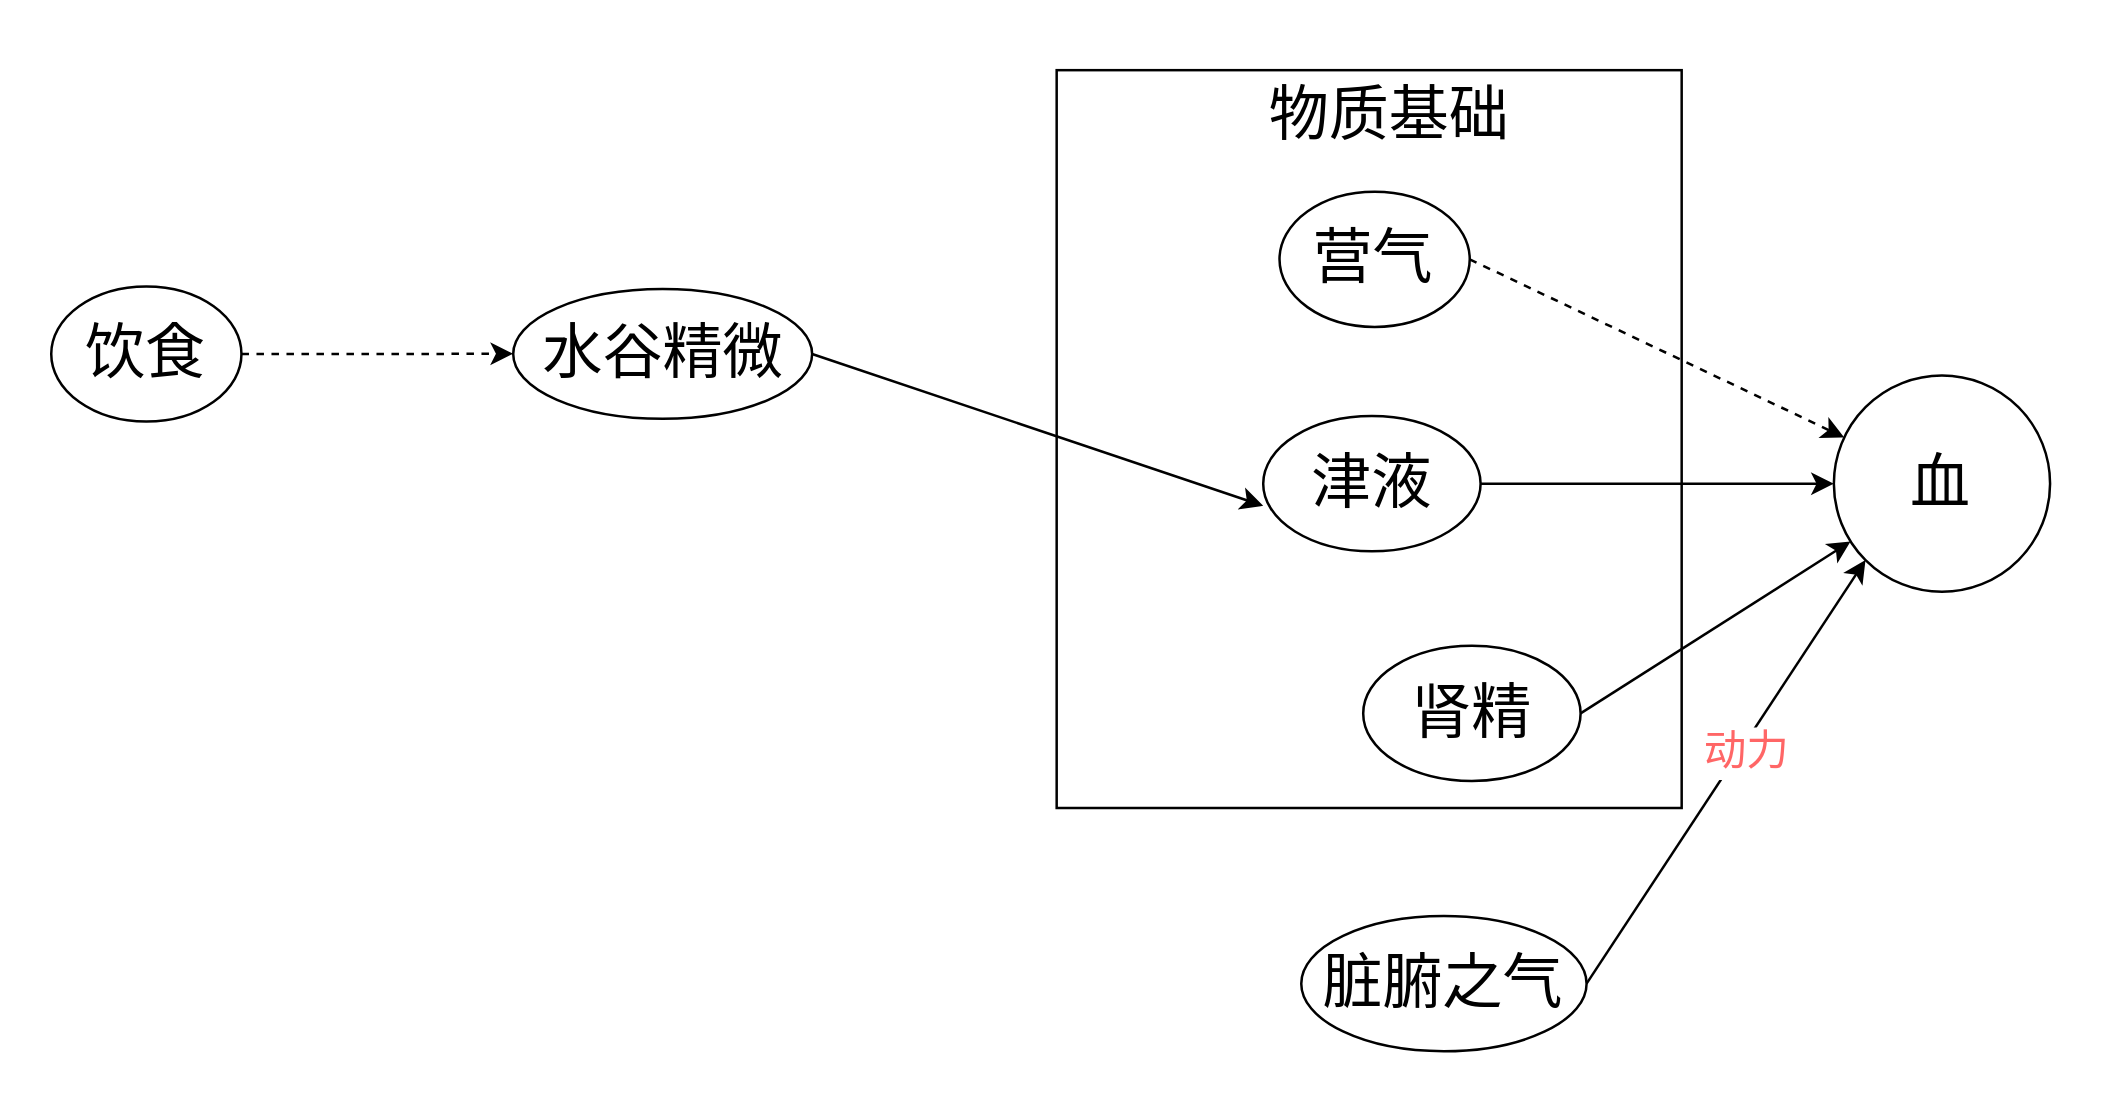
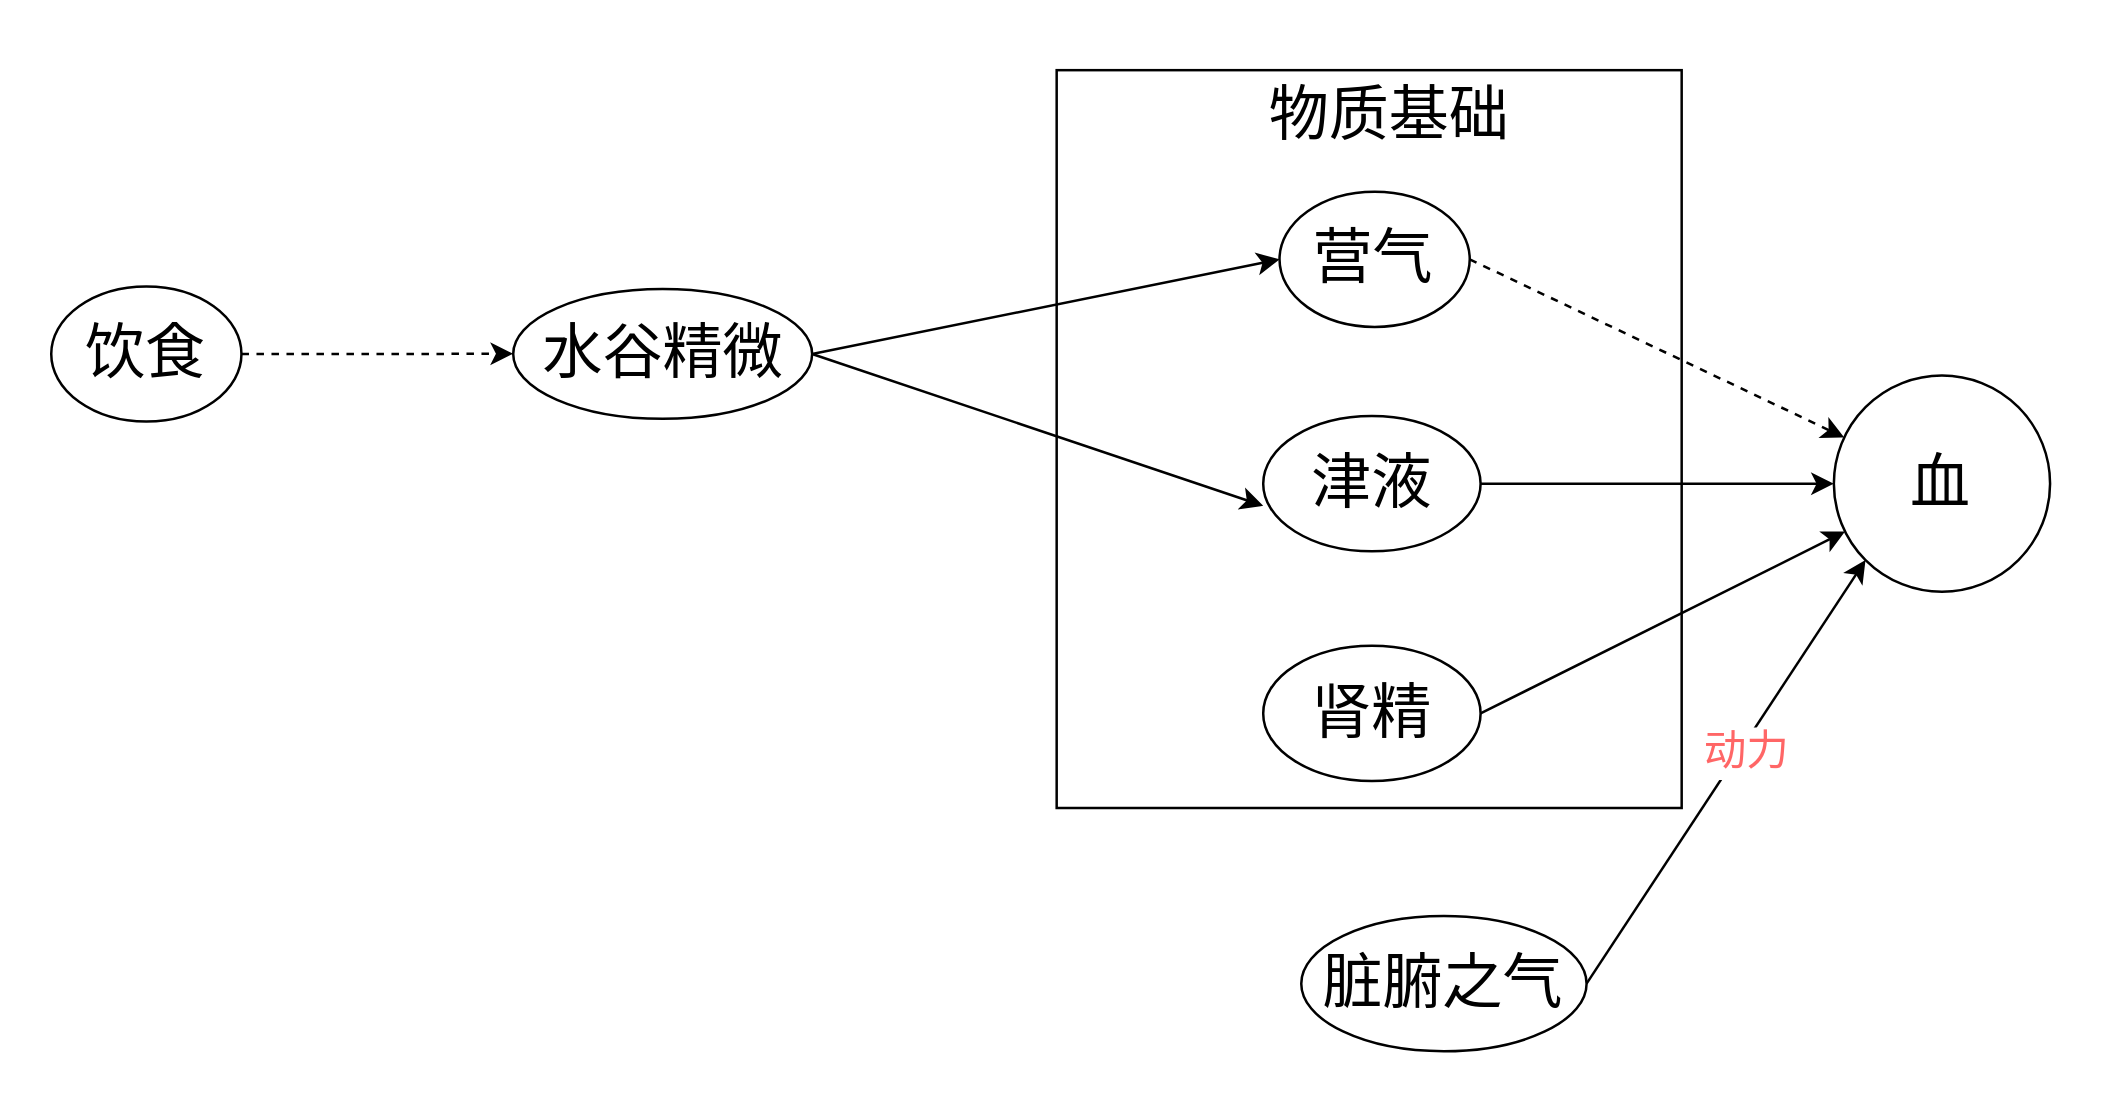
none -> (1042, 307)
(1472, 713) -> (1372, 713)
